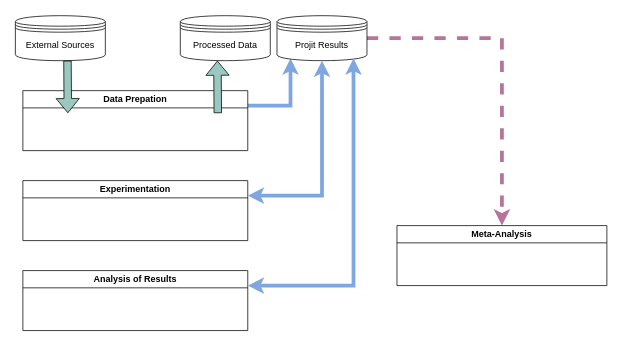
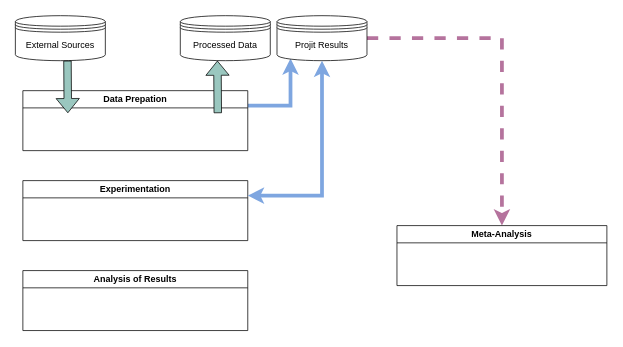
(354, 225) -> none
